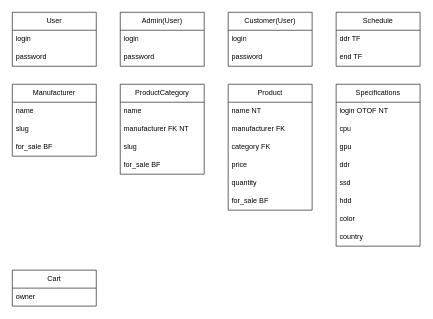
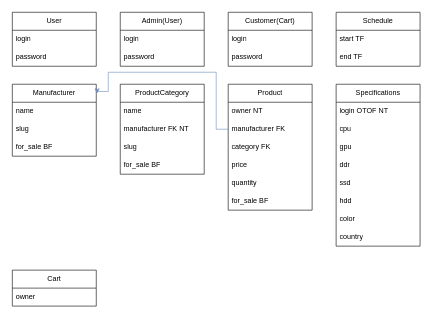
(270, 21) -> (270, 21)
(351, 39) -> (355, 39)
none -> (103, 92)
(245, 111) -> (247, 111)
